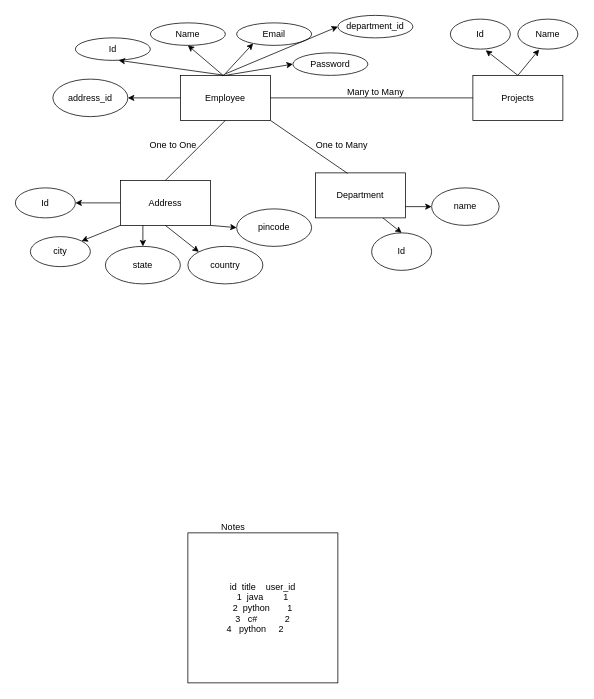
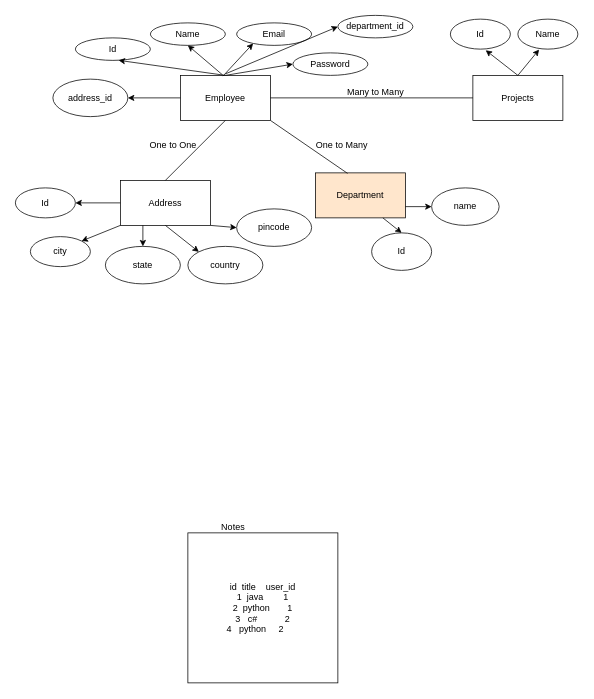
(360, 195) -> (360, 195)
